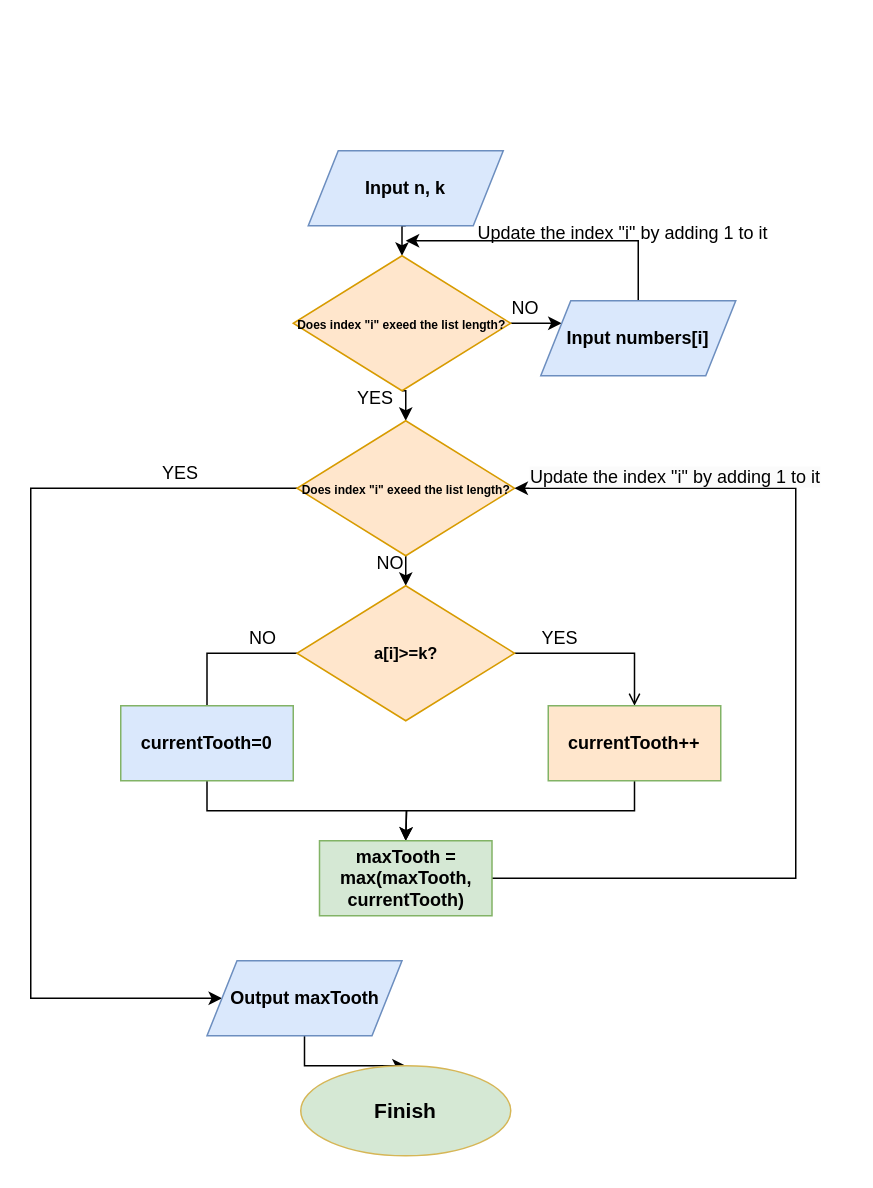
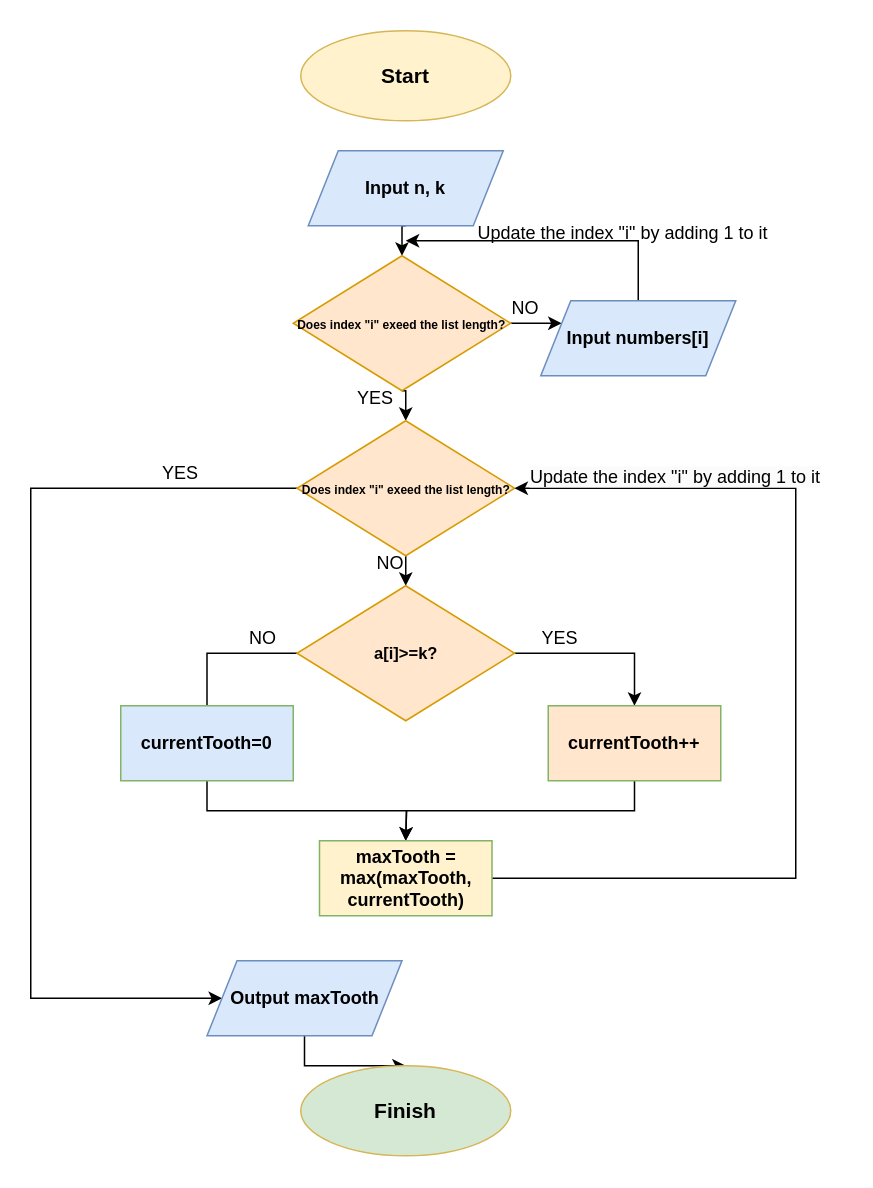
none -> (406, 76)
(635, 696) -> (635, 694)
(406, 878) -> (406, 878)
